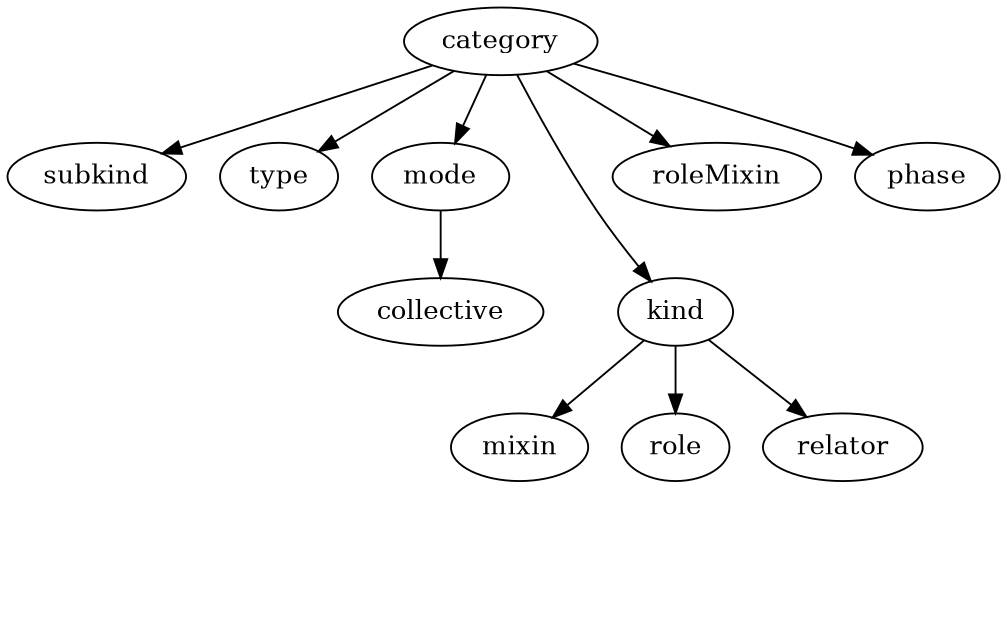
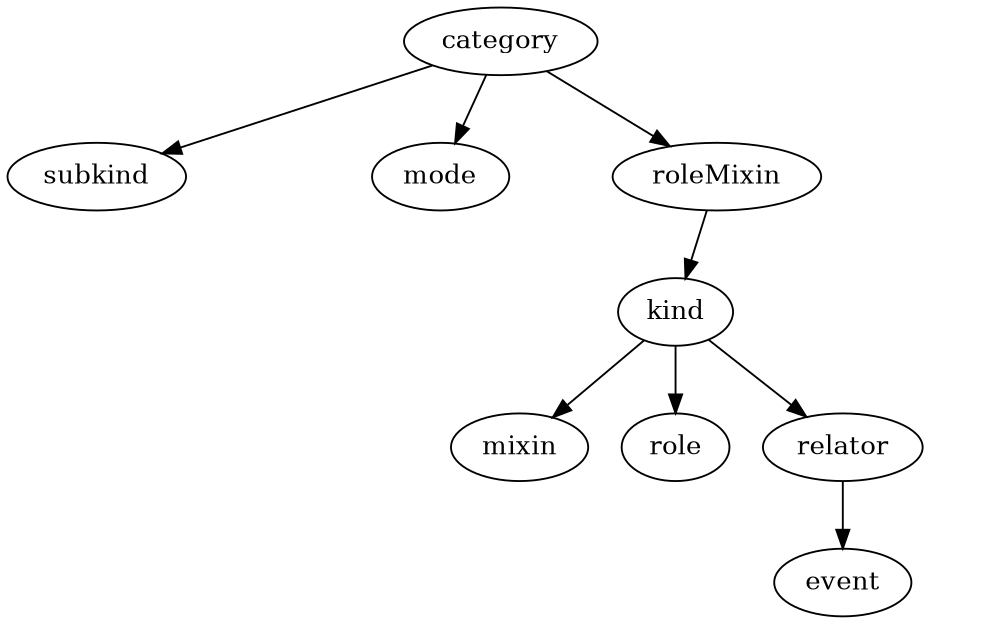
(573, 174) -> (699, 235)
(279, 177) -> none
(927, 177) -> none
(441, 312) -> none
none -> (843, 583)
